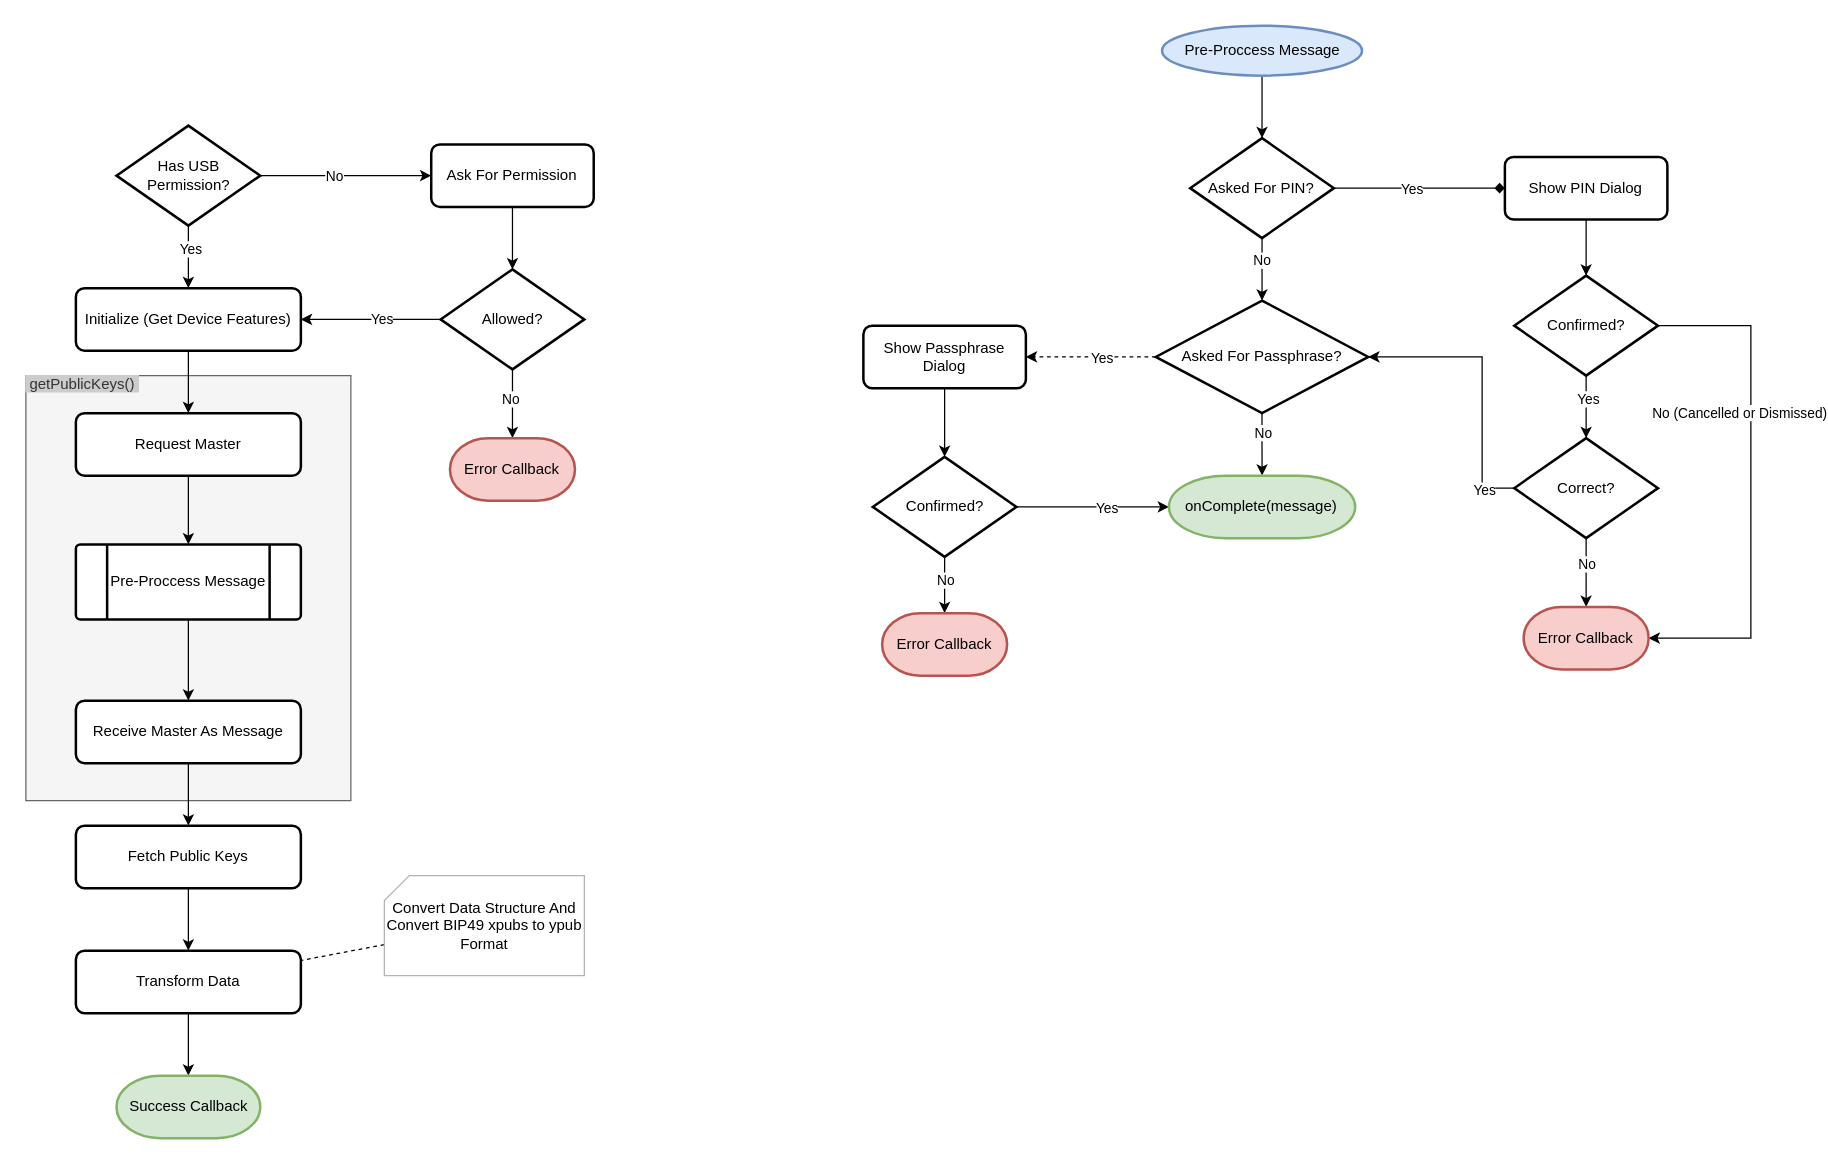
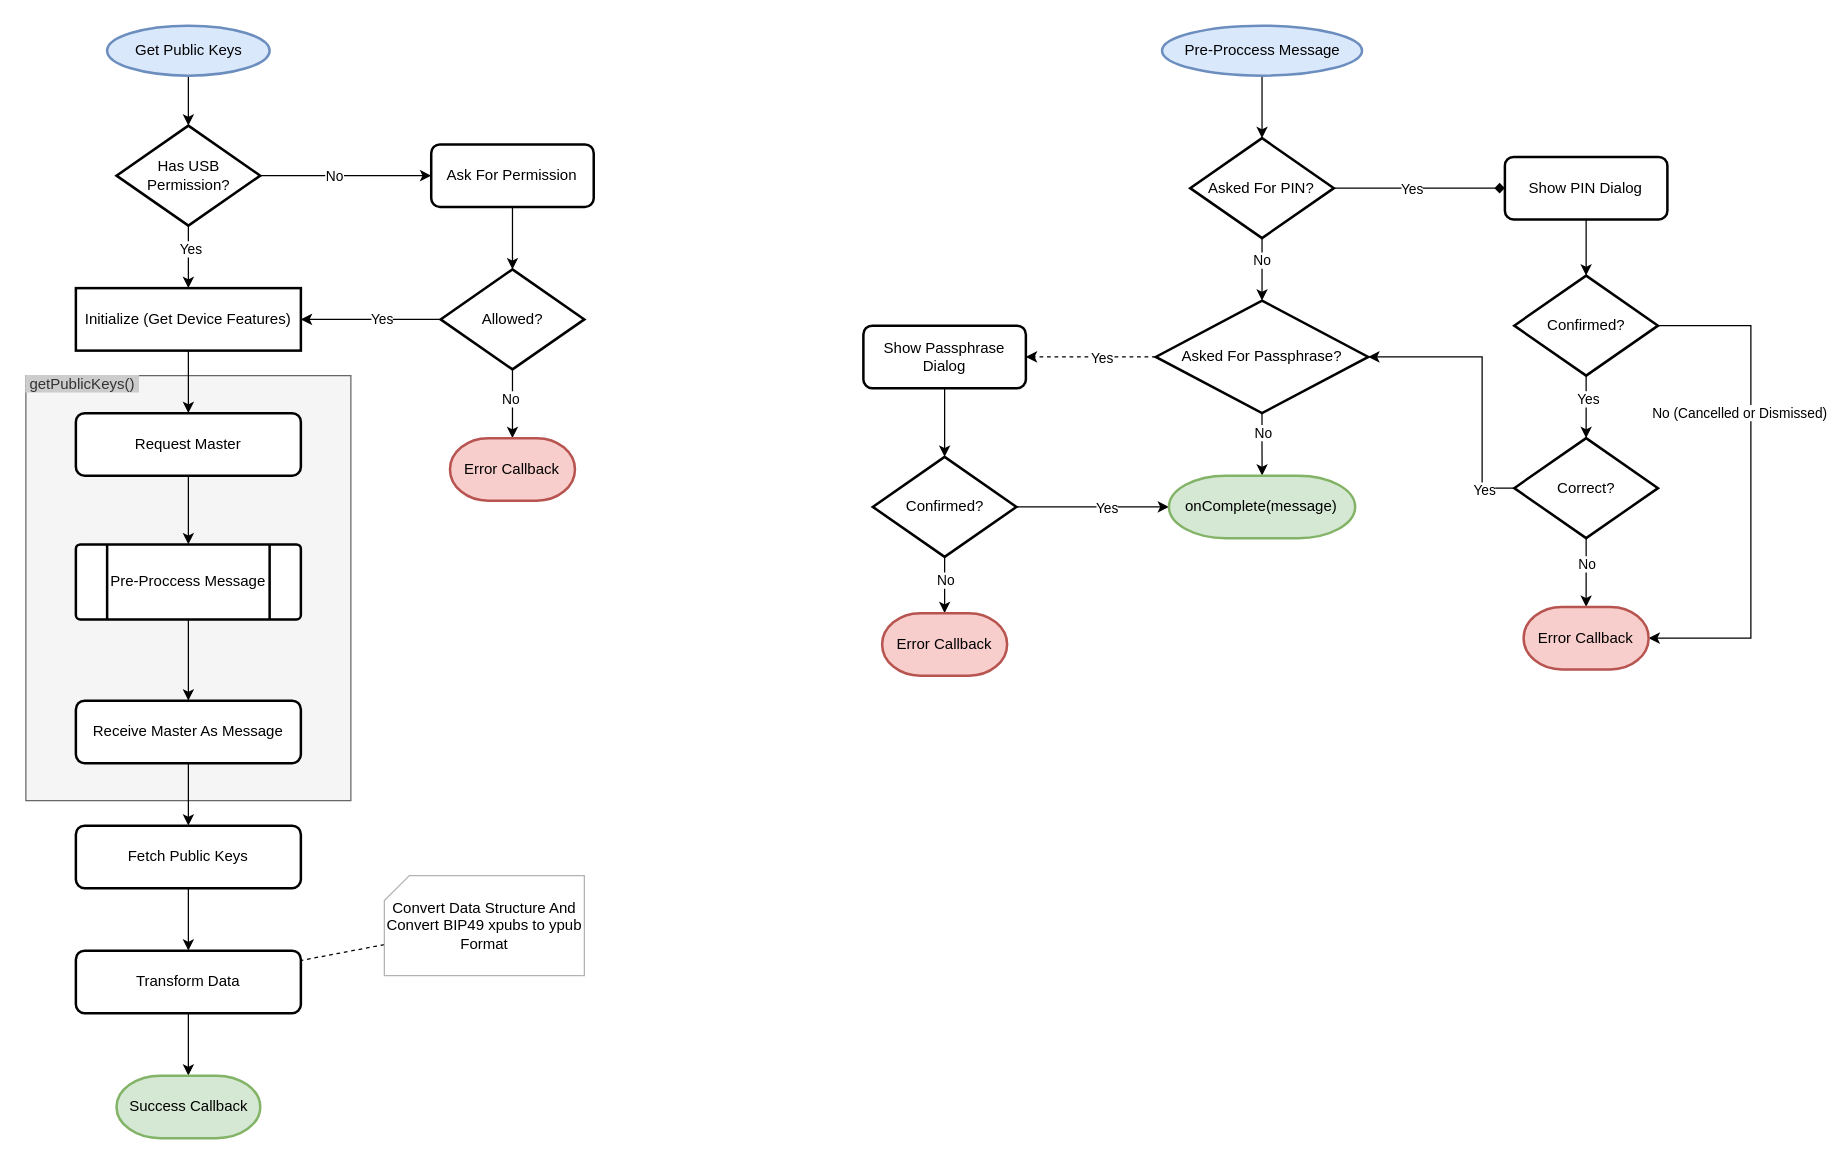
none -> (188, 51)
none -> (188, 97)
(188, 319) -> (188, 319)
